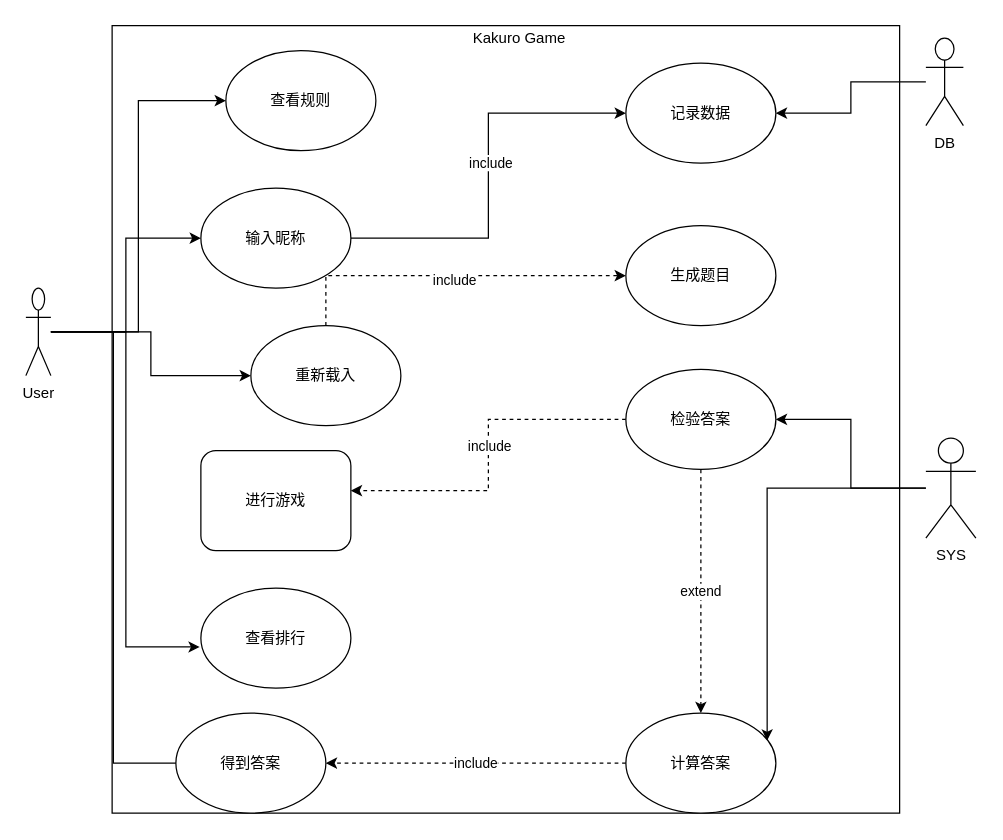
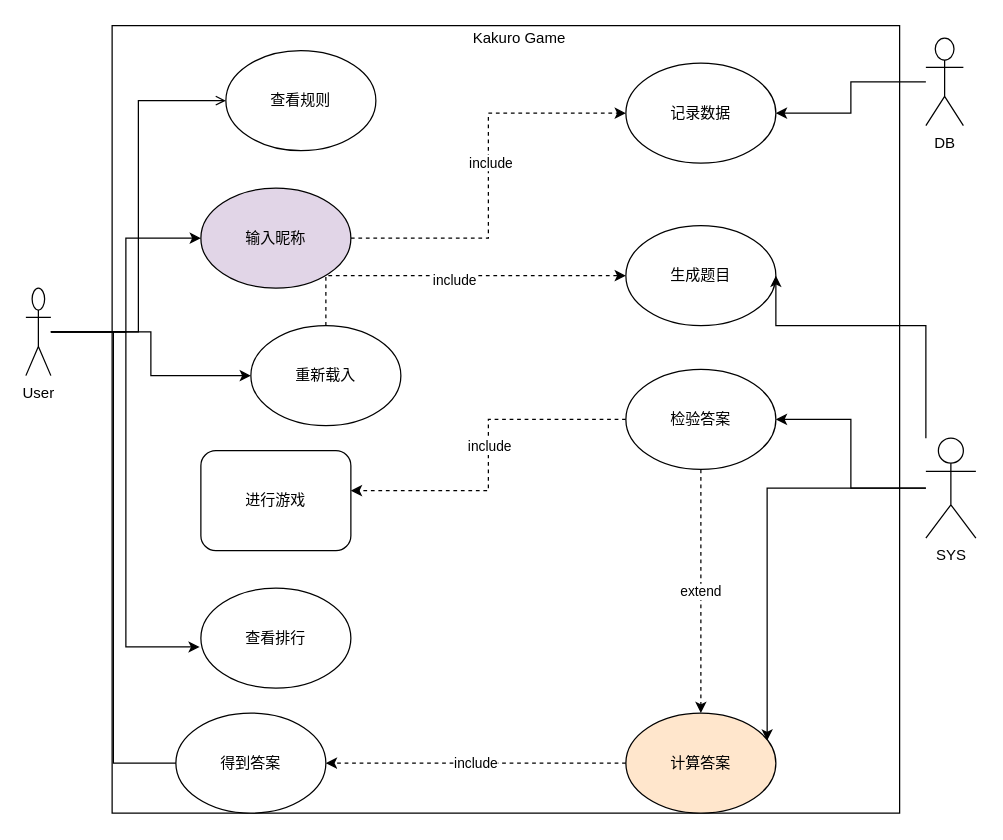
(216, 101) -> (218, 101)
(276, 238) -> (276, 238)
(454, 238) -> (454, 238)
none -> (886, 326)
(701, 763) -> (701, 763)
